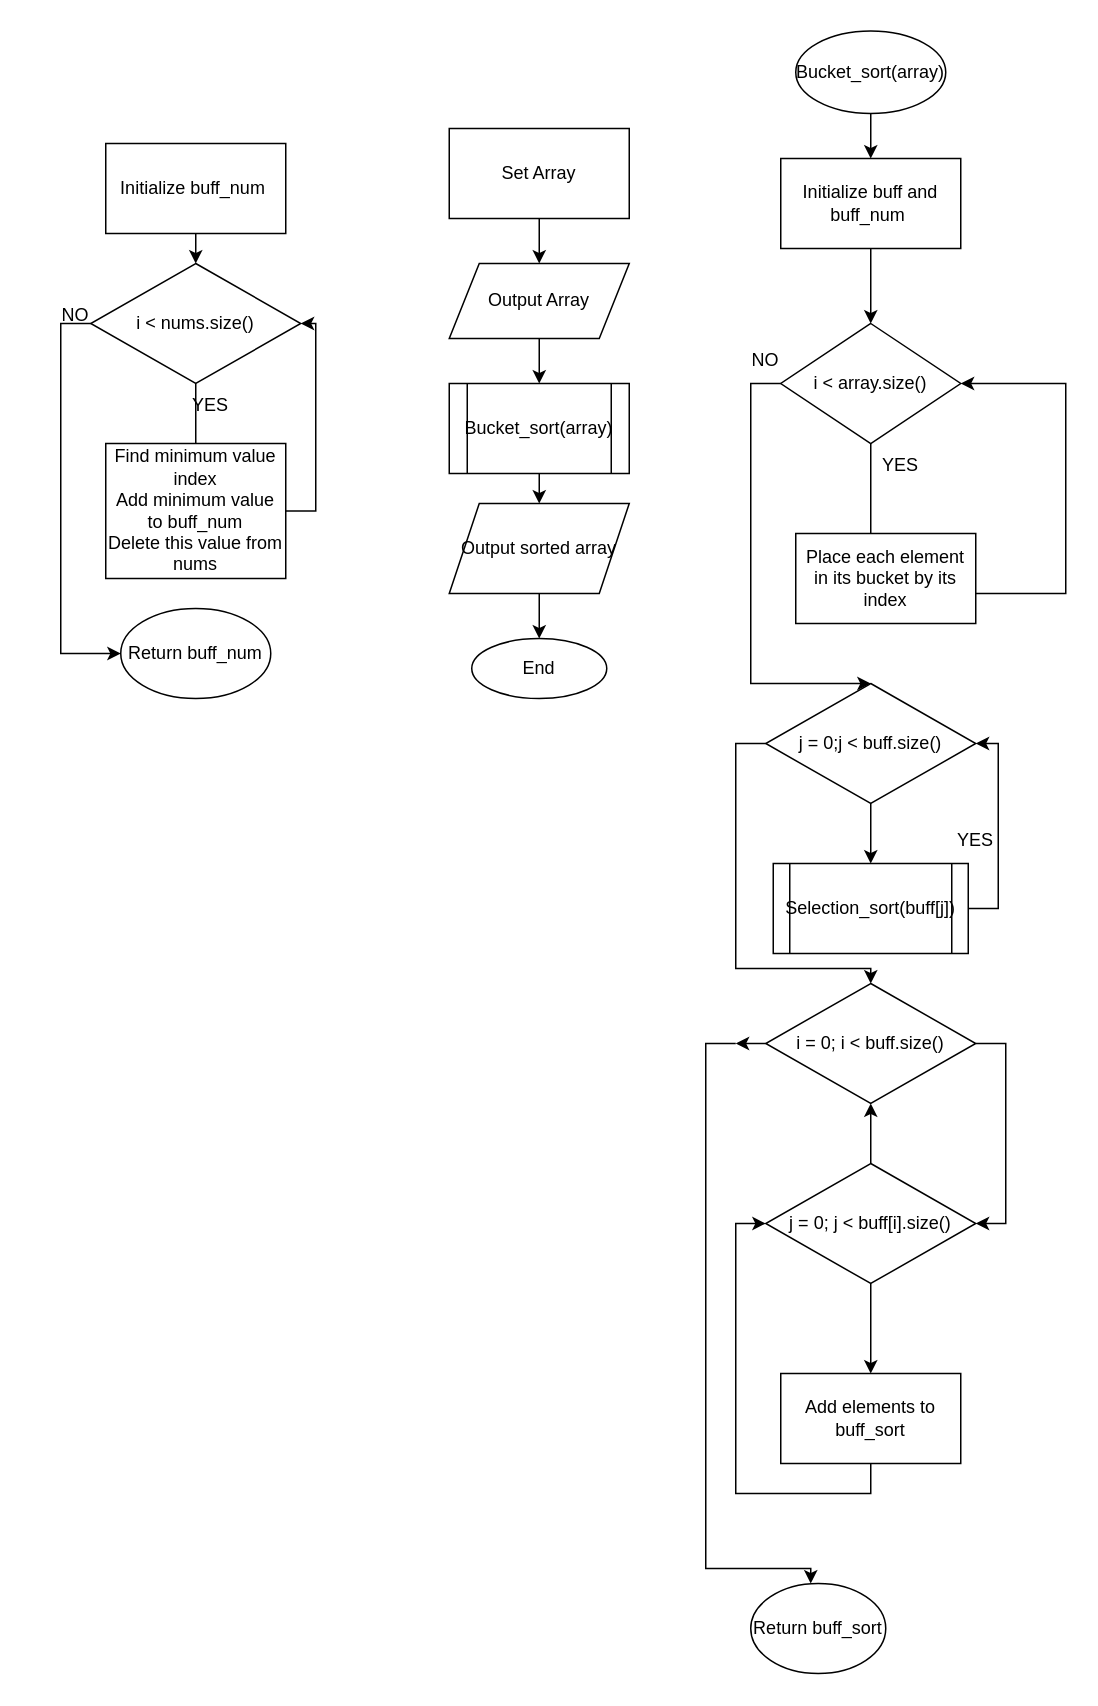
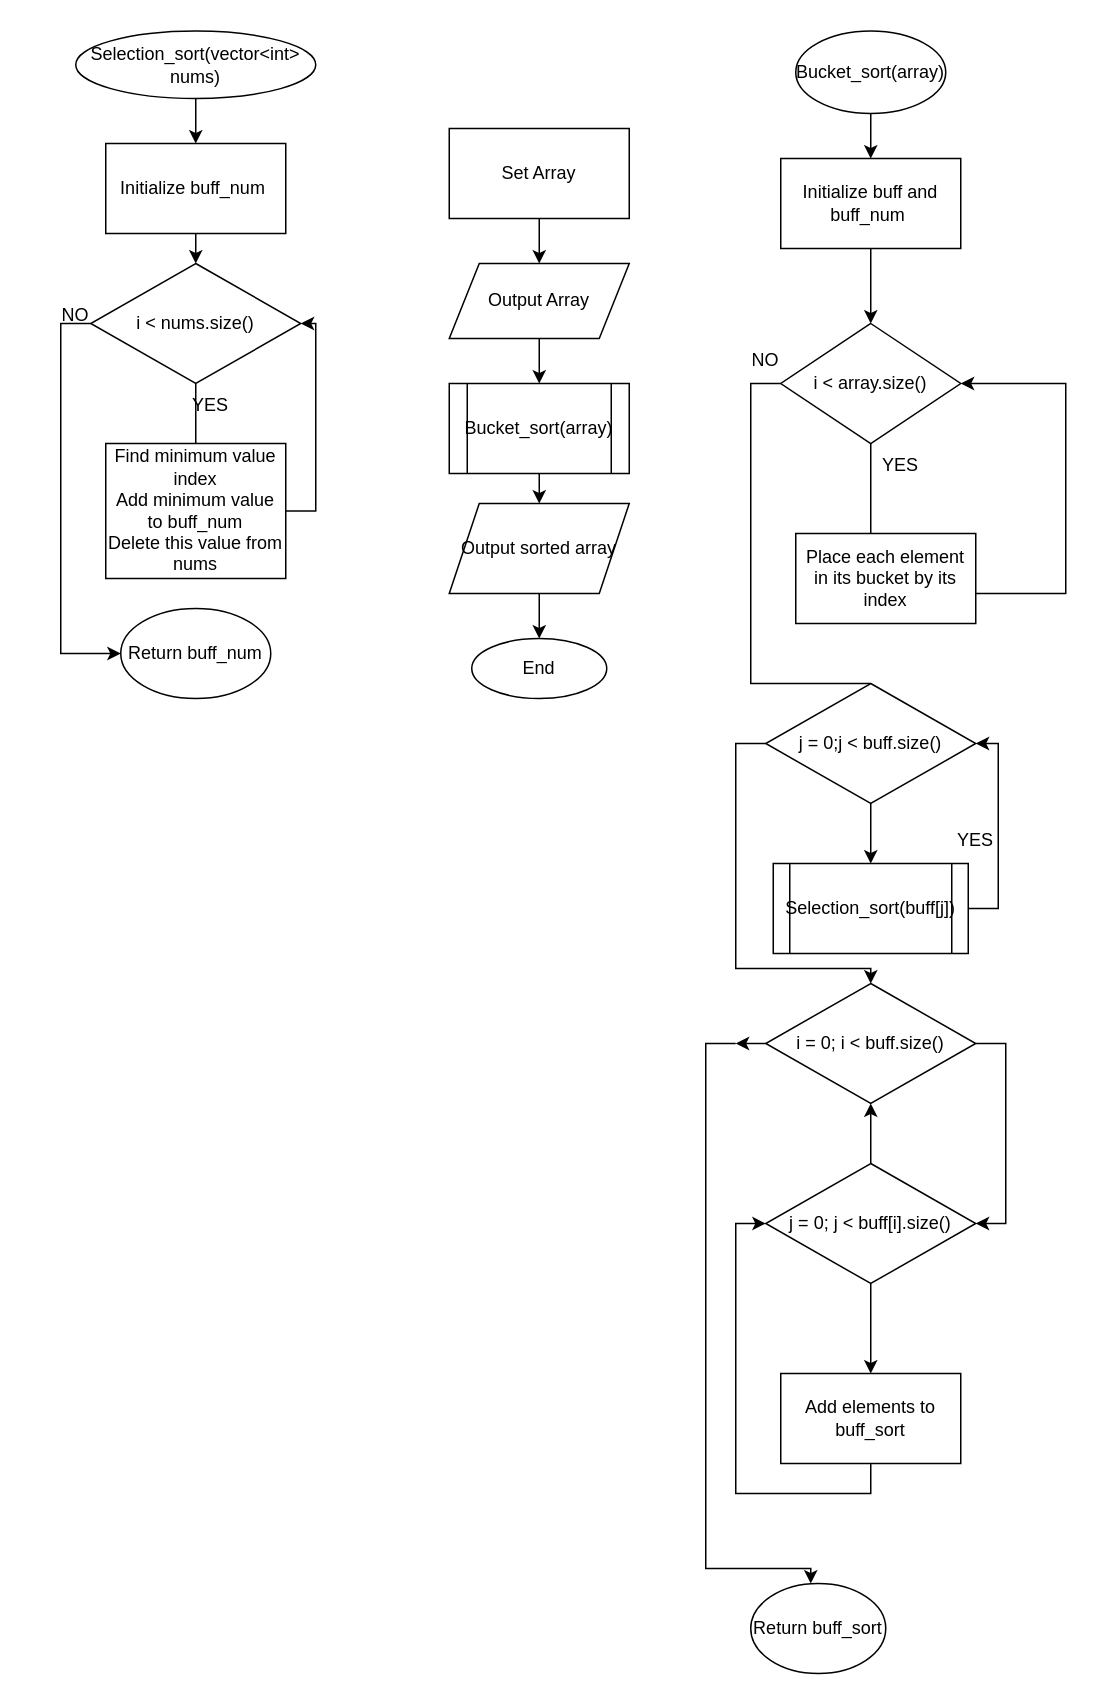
none -> (196, 65)
none -> (196, 115)
(859, 683) -> (863, 683)
